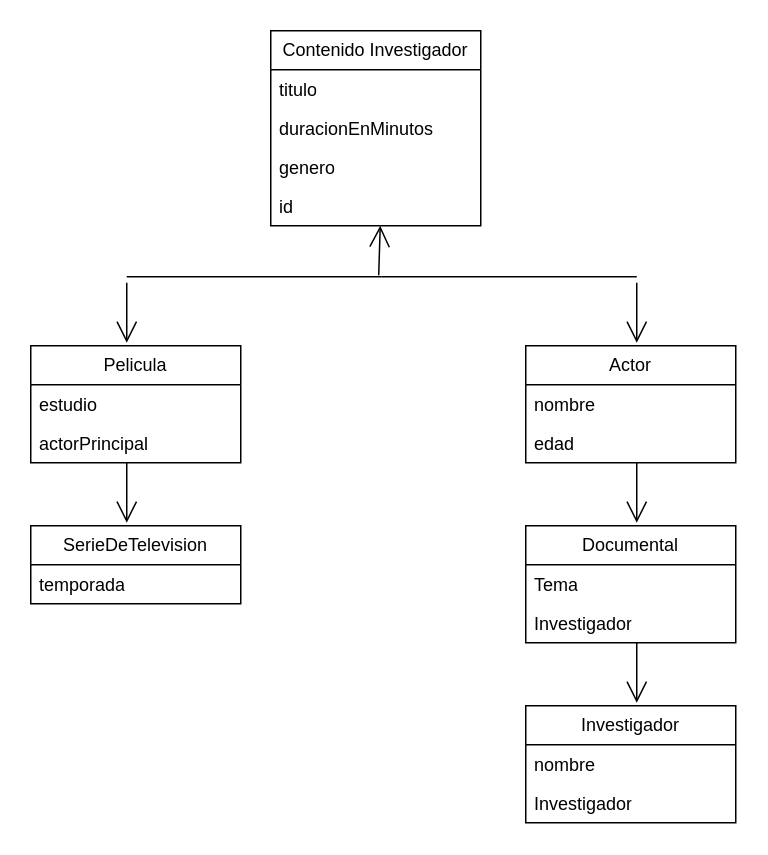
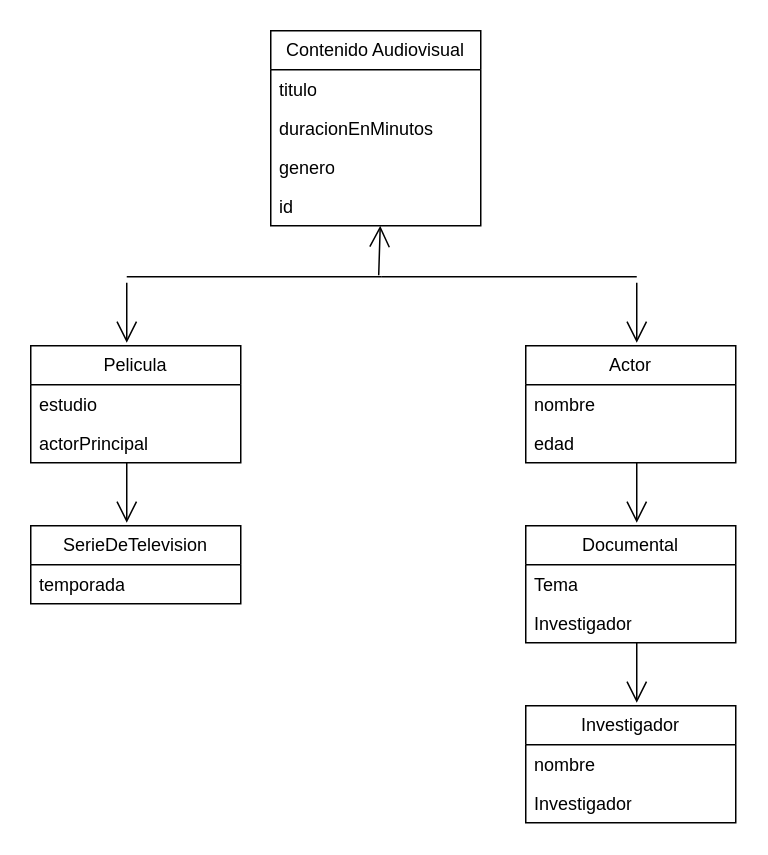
(376, 50) -> (376, 50)
